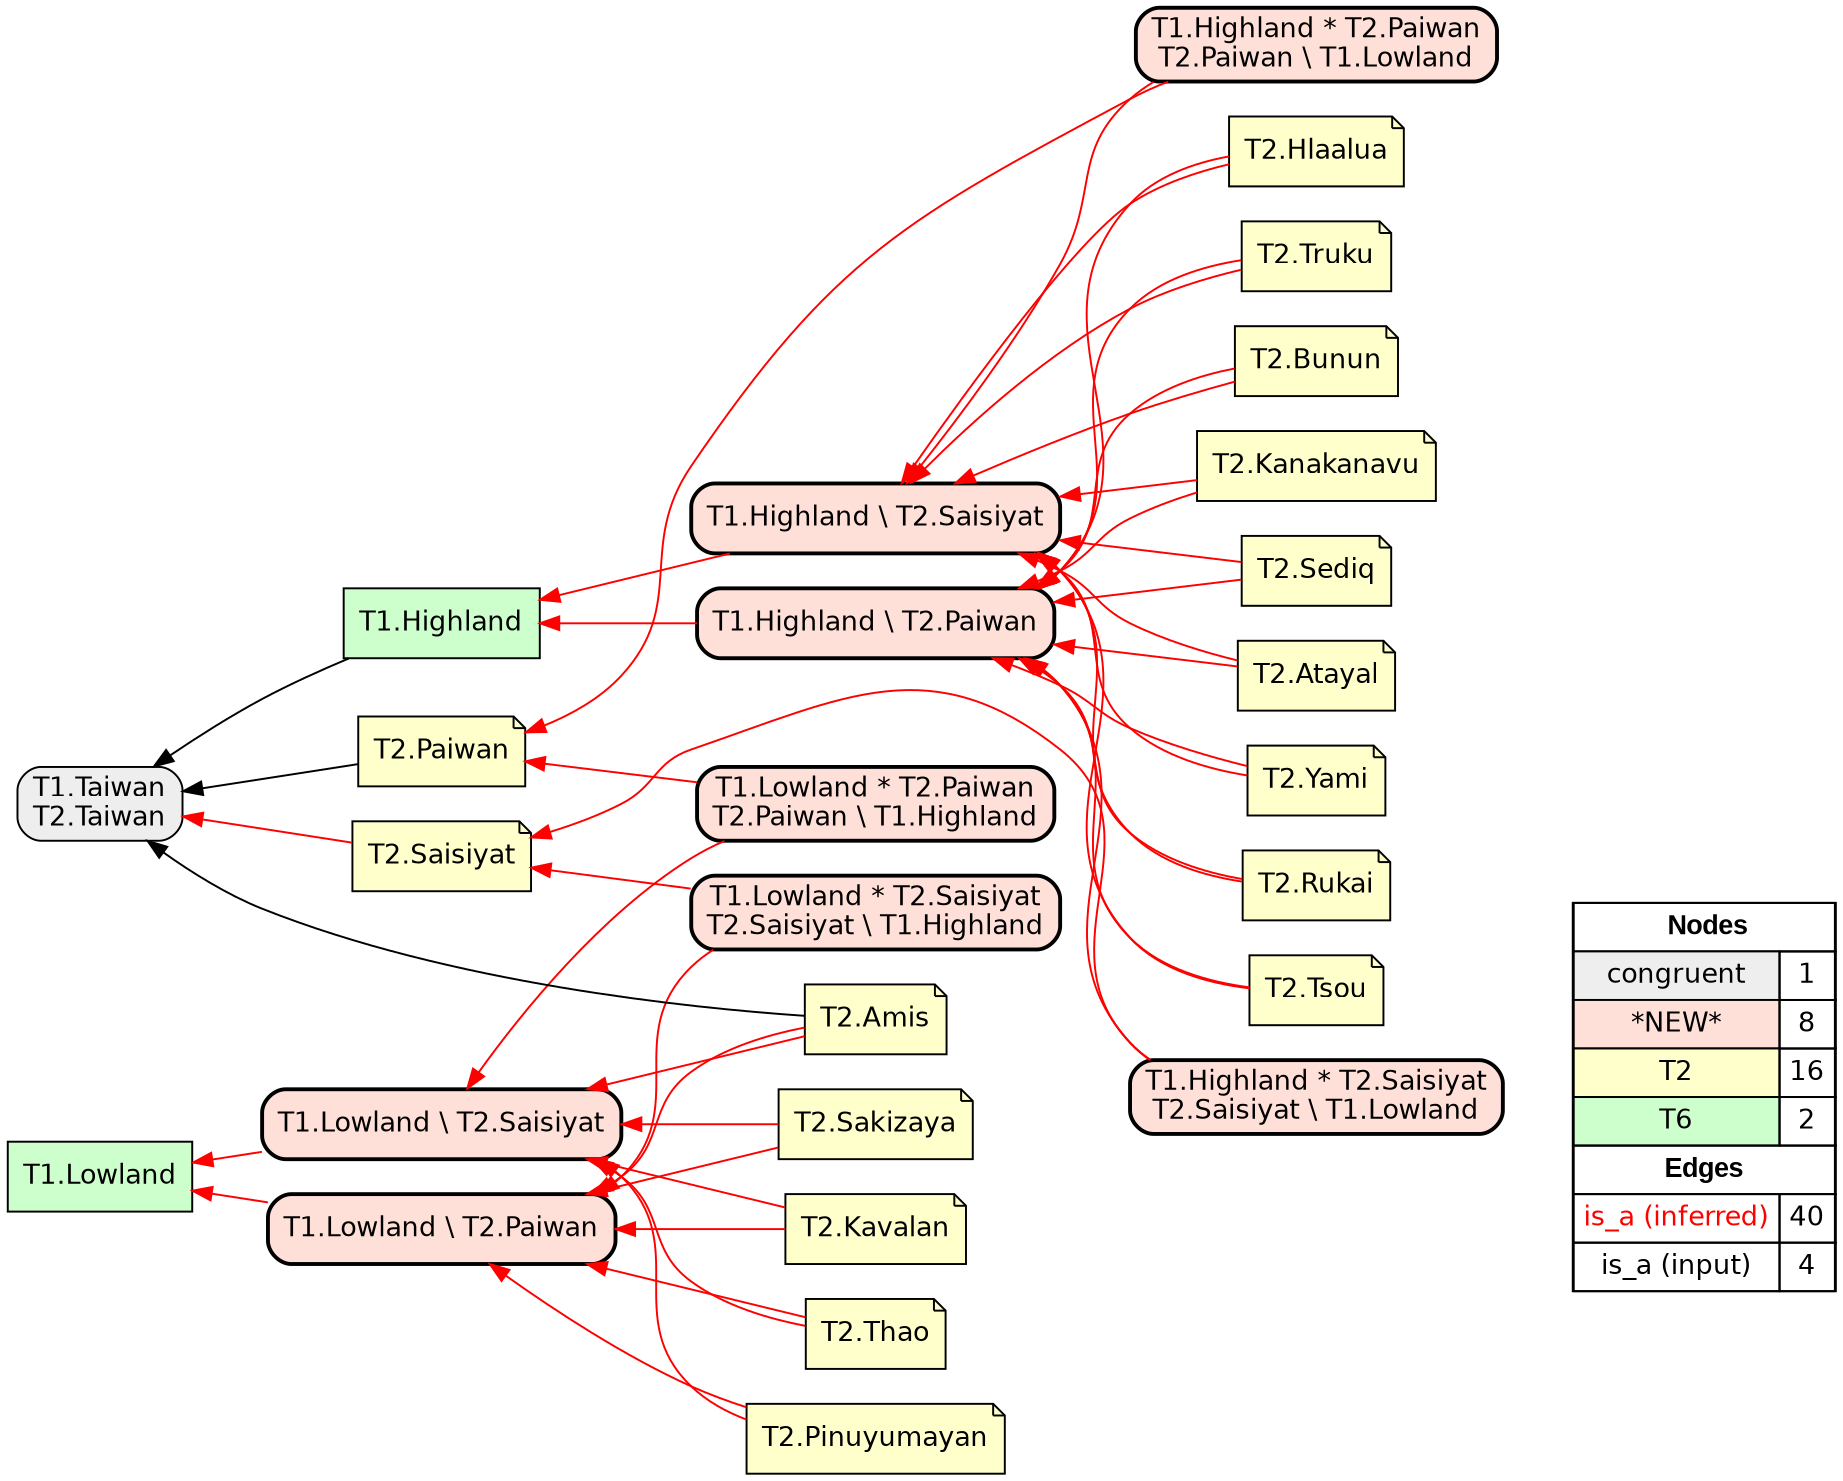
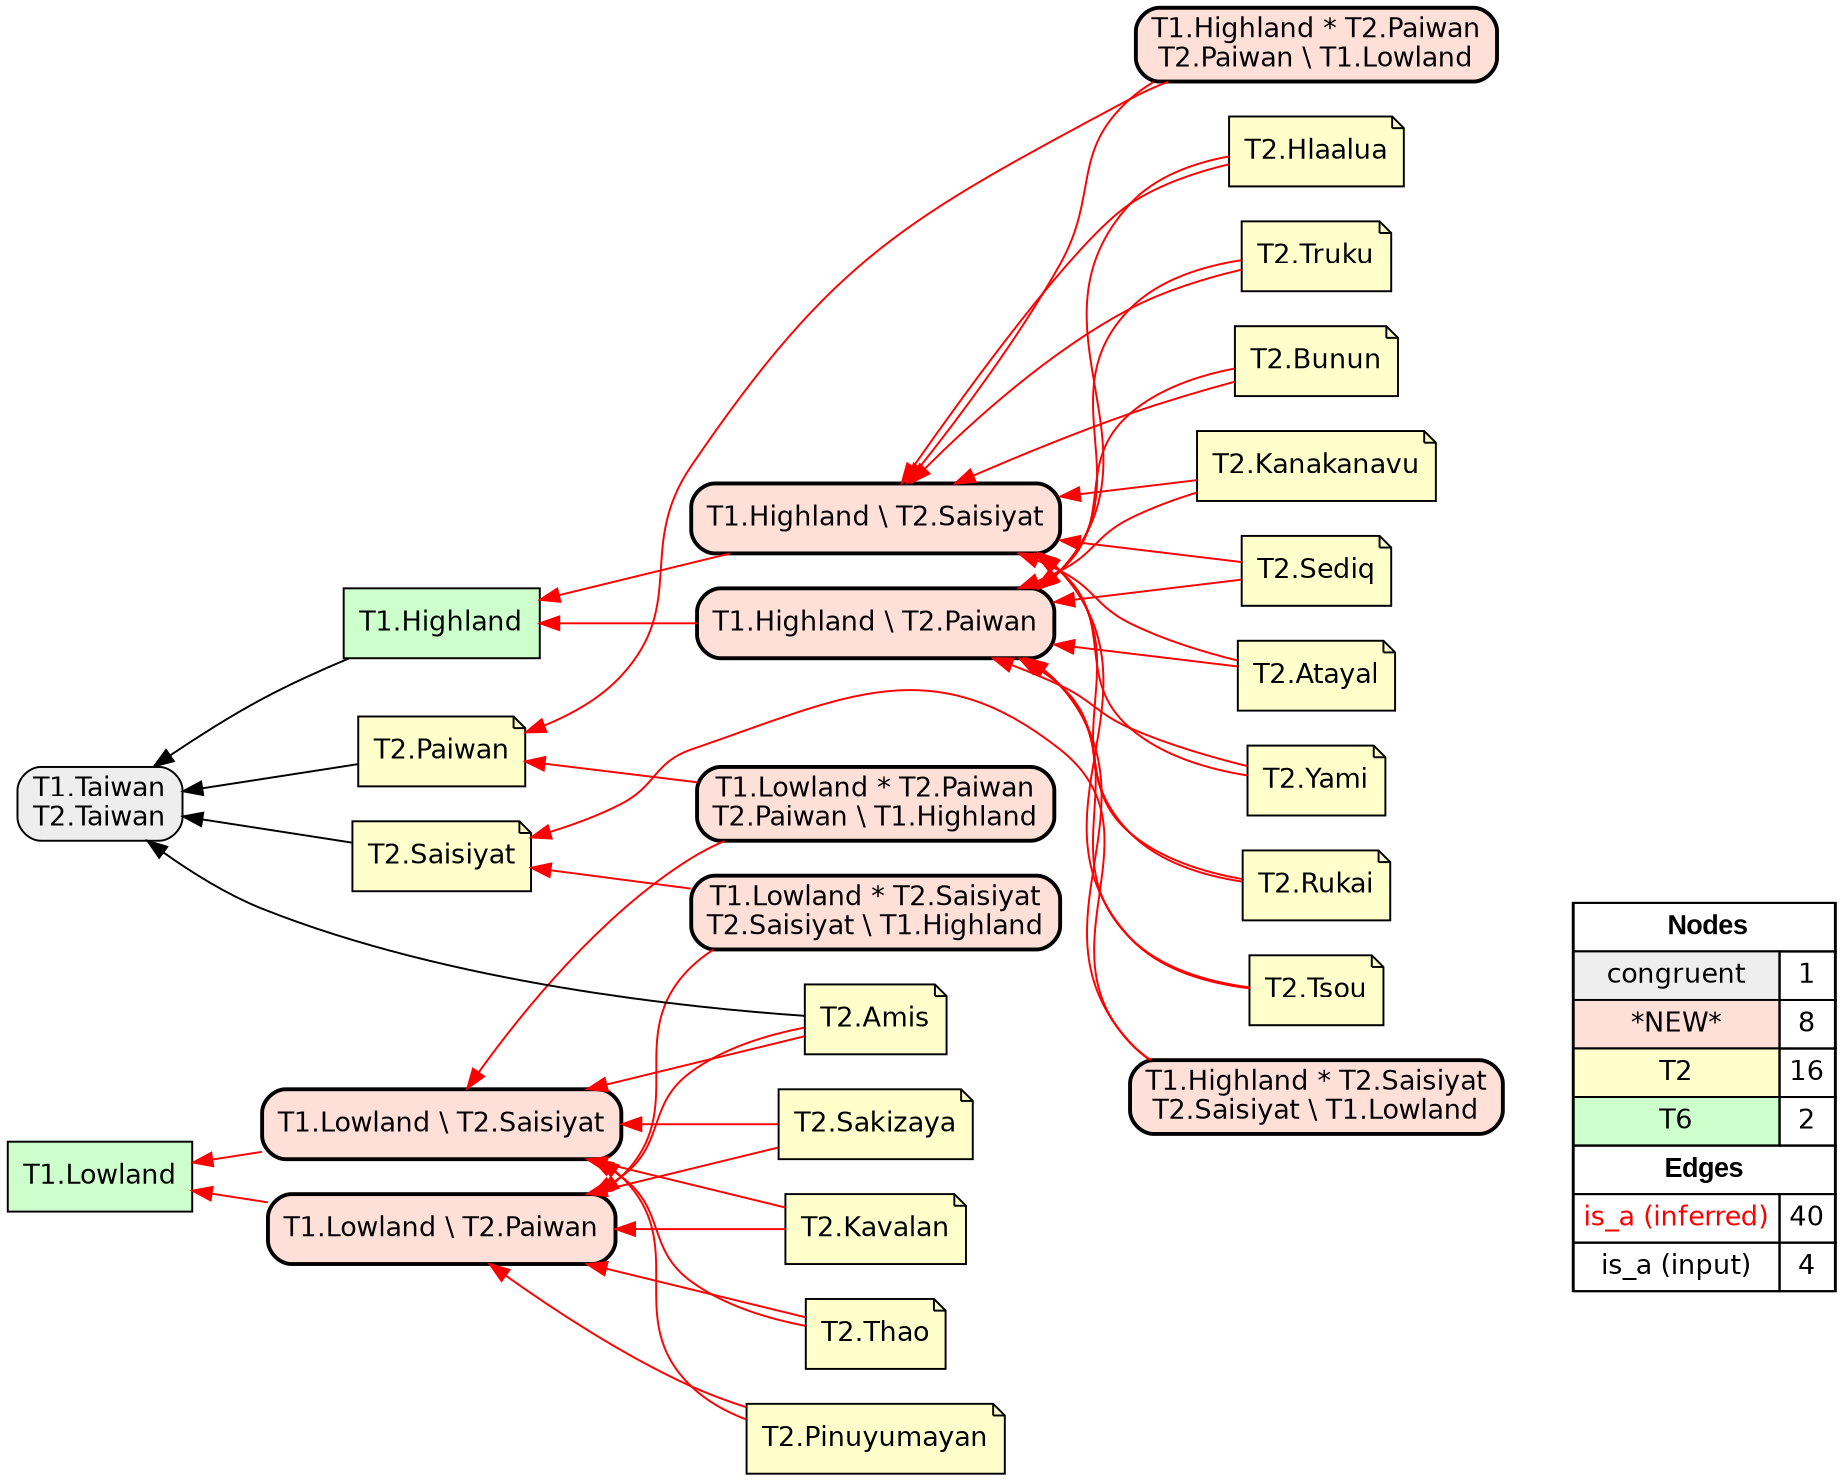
(277, 831) -> (277, 831)
